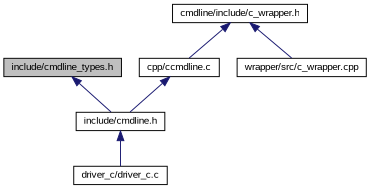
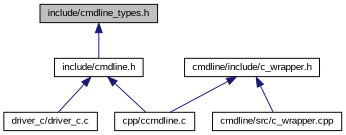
(302, 67) -> (277, 121)
(146, 98) -> (130, 98)
